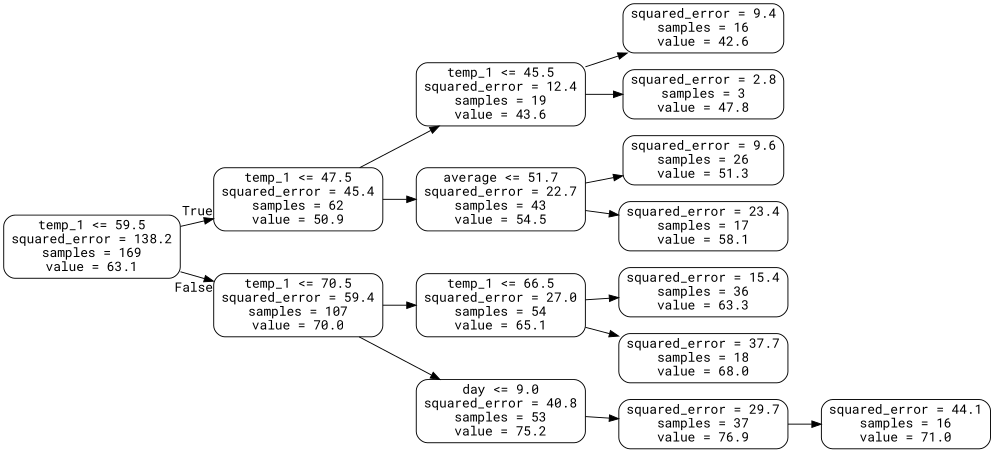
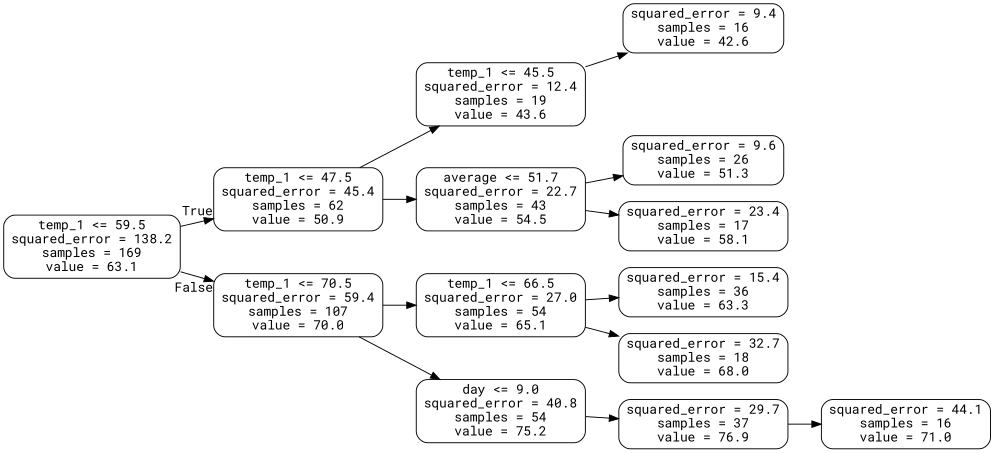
(703, 94) -> none
(703, 358) -> (703, 358)
(501, 411) -> (501, 411)
